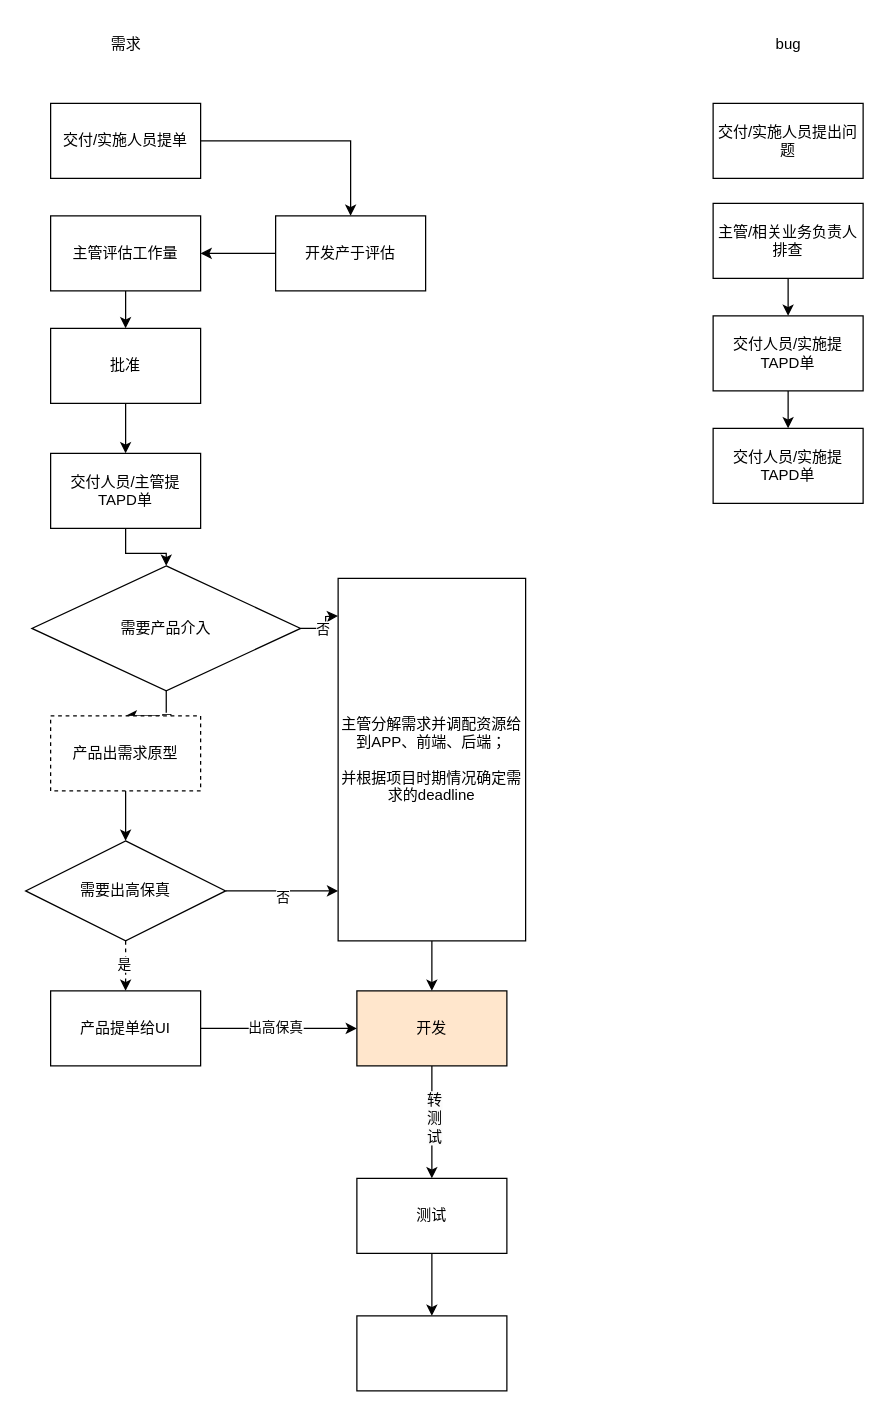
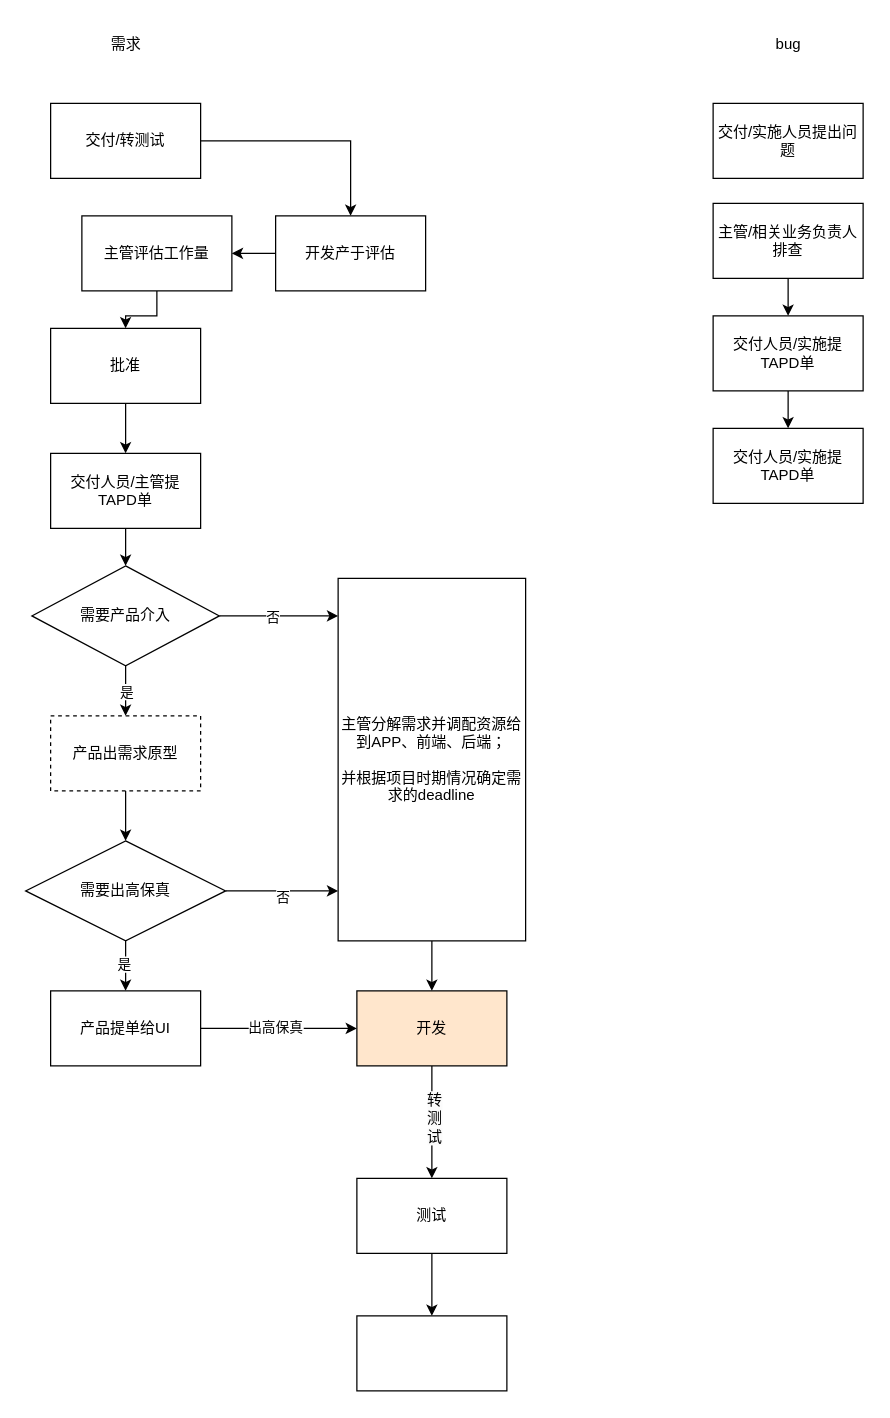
(126, 141) -> (126, 141)
(126, 253) -> (157, 253)
(166, 628) -> (126, 616)
(126, 950) -> (126, 950)
